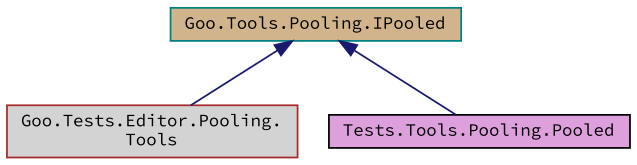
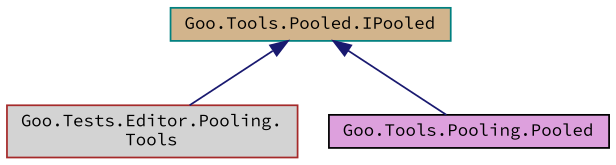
(316, 24) -> (311, 24)
(479, 131) -> (469, 131)
